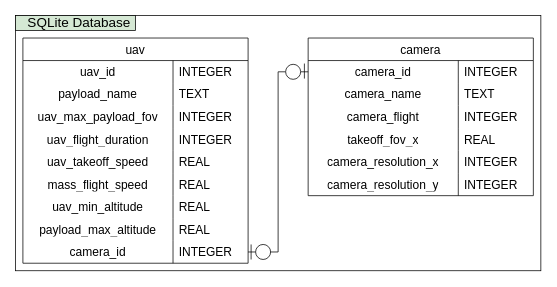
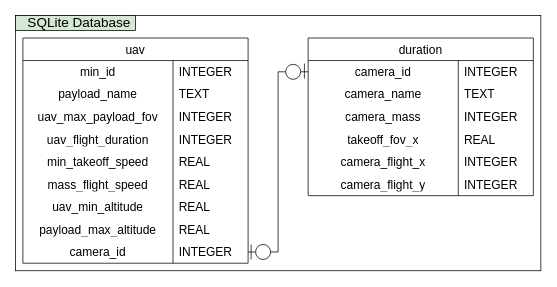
(420, 50) -> (420, 50)
(98, 72) -> (98, 72)
(383, 117) -> (383, 117)
(98, 162) -> (98, 162)
(383, 162) -> (383, 162)
(383, 184) -> (383, 184)
